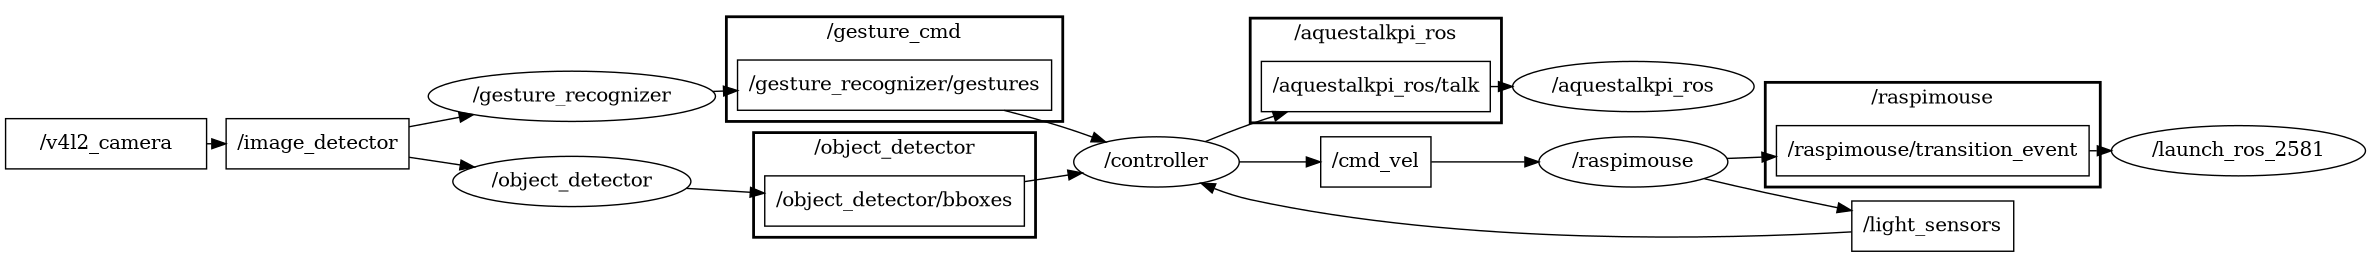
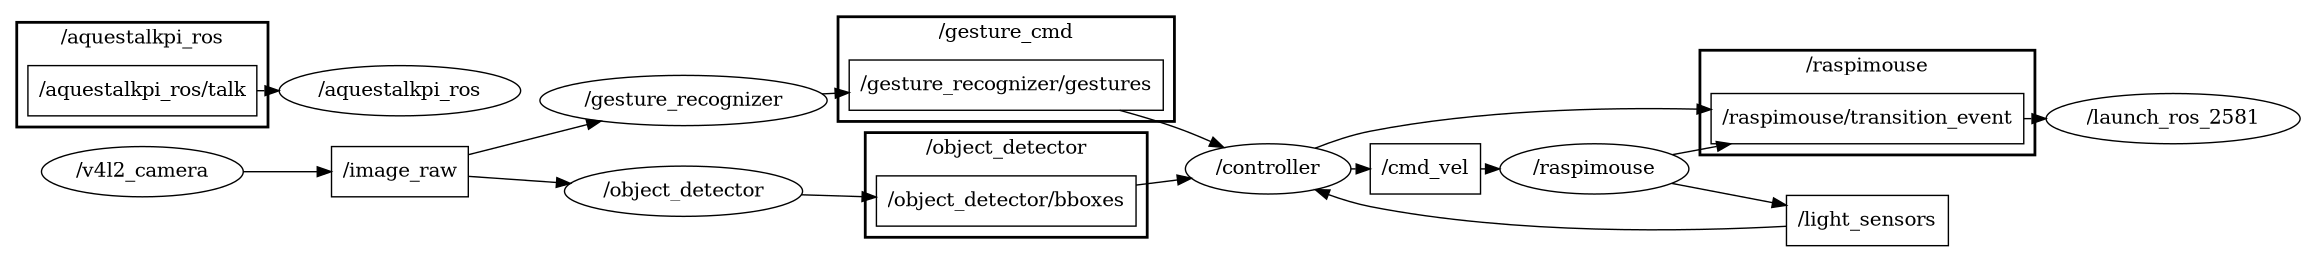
(1239, 128) -> (1504, 114)
(106, 144) -> (142, 172)
(318, 144) -> (400, 172)
